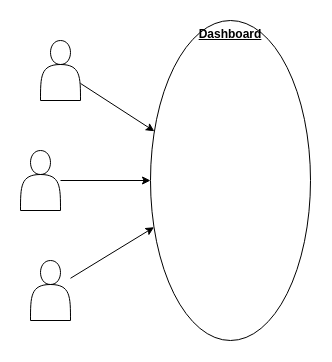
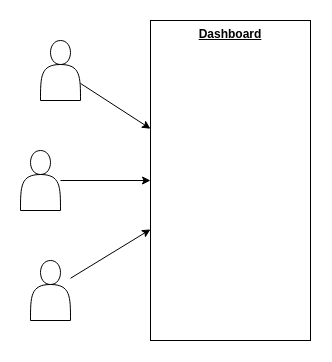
(231, 181) -> (231, 181)
